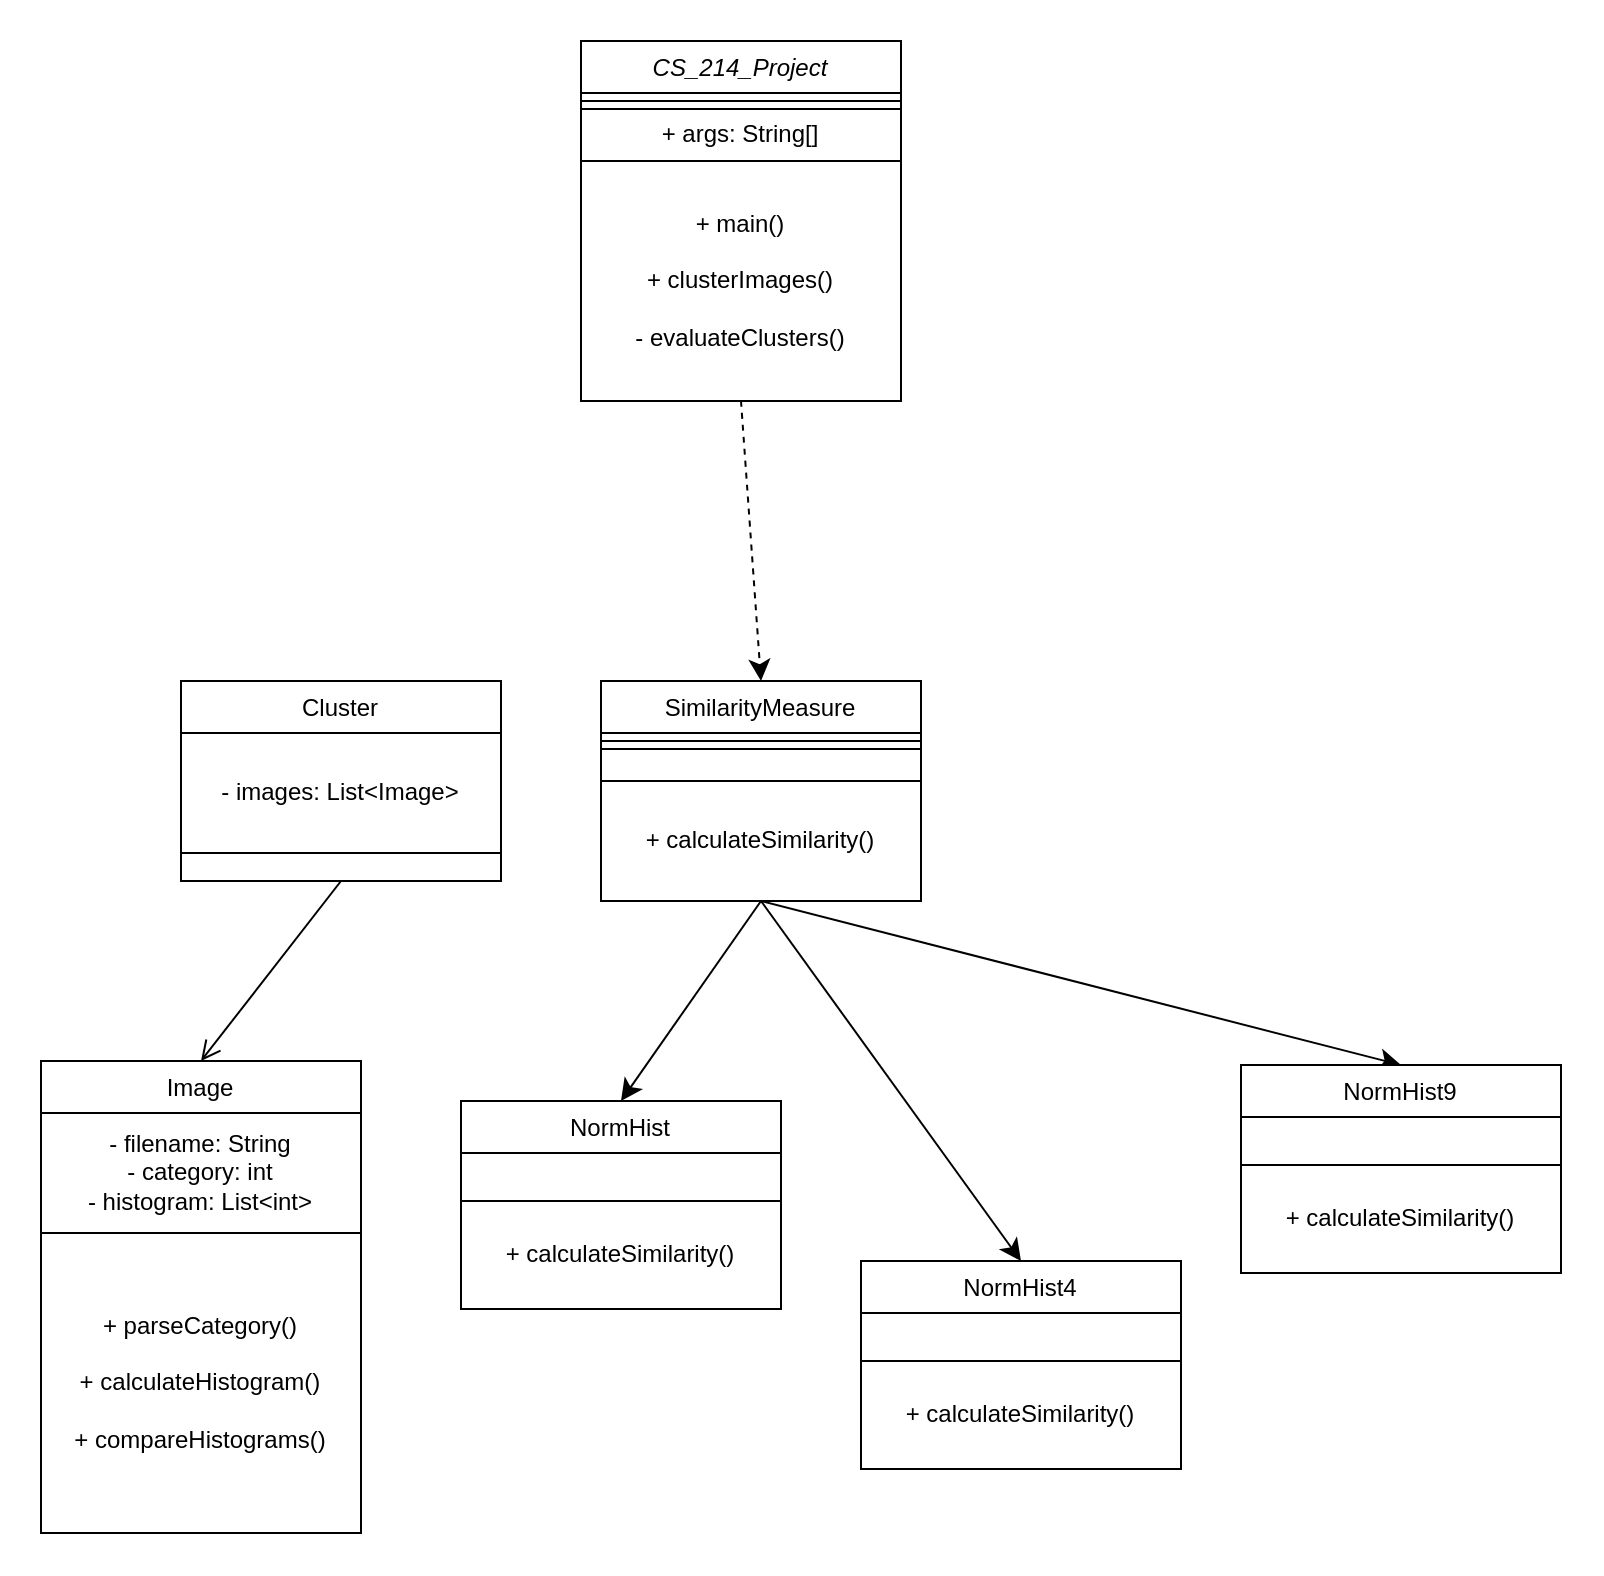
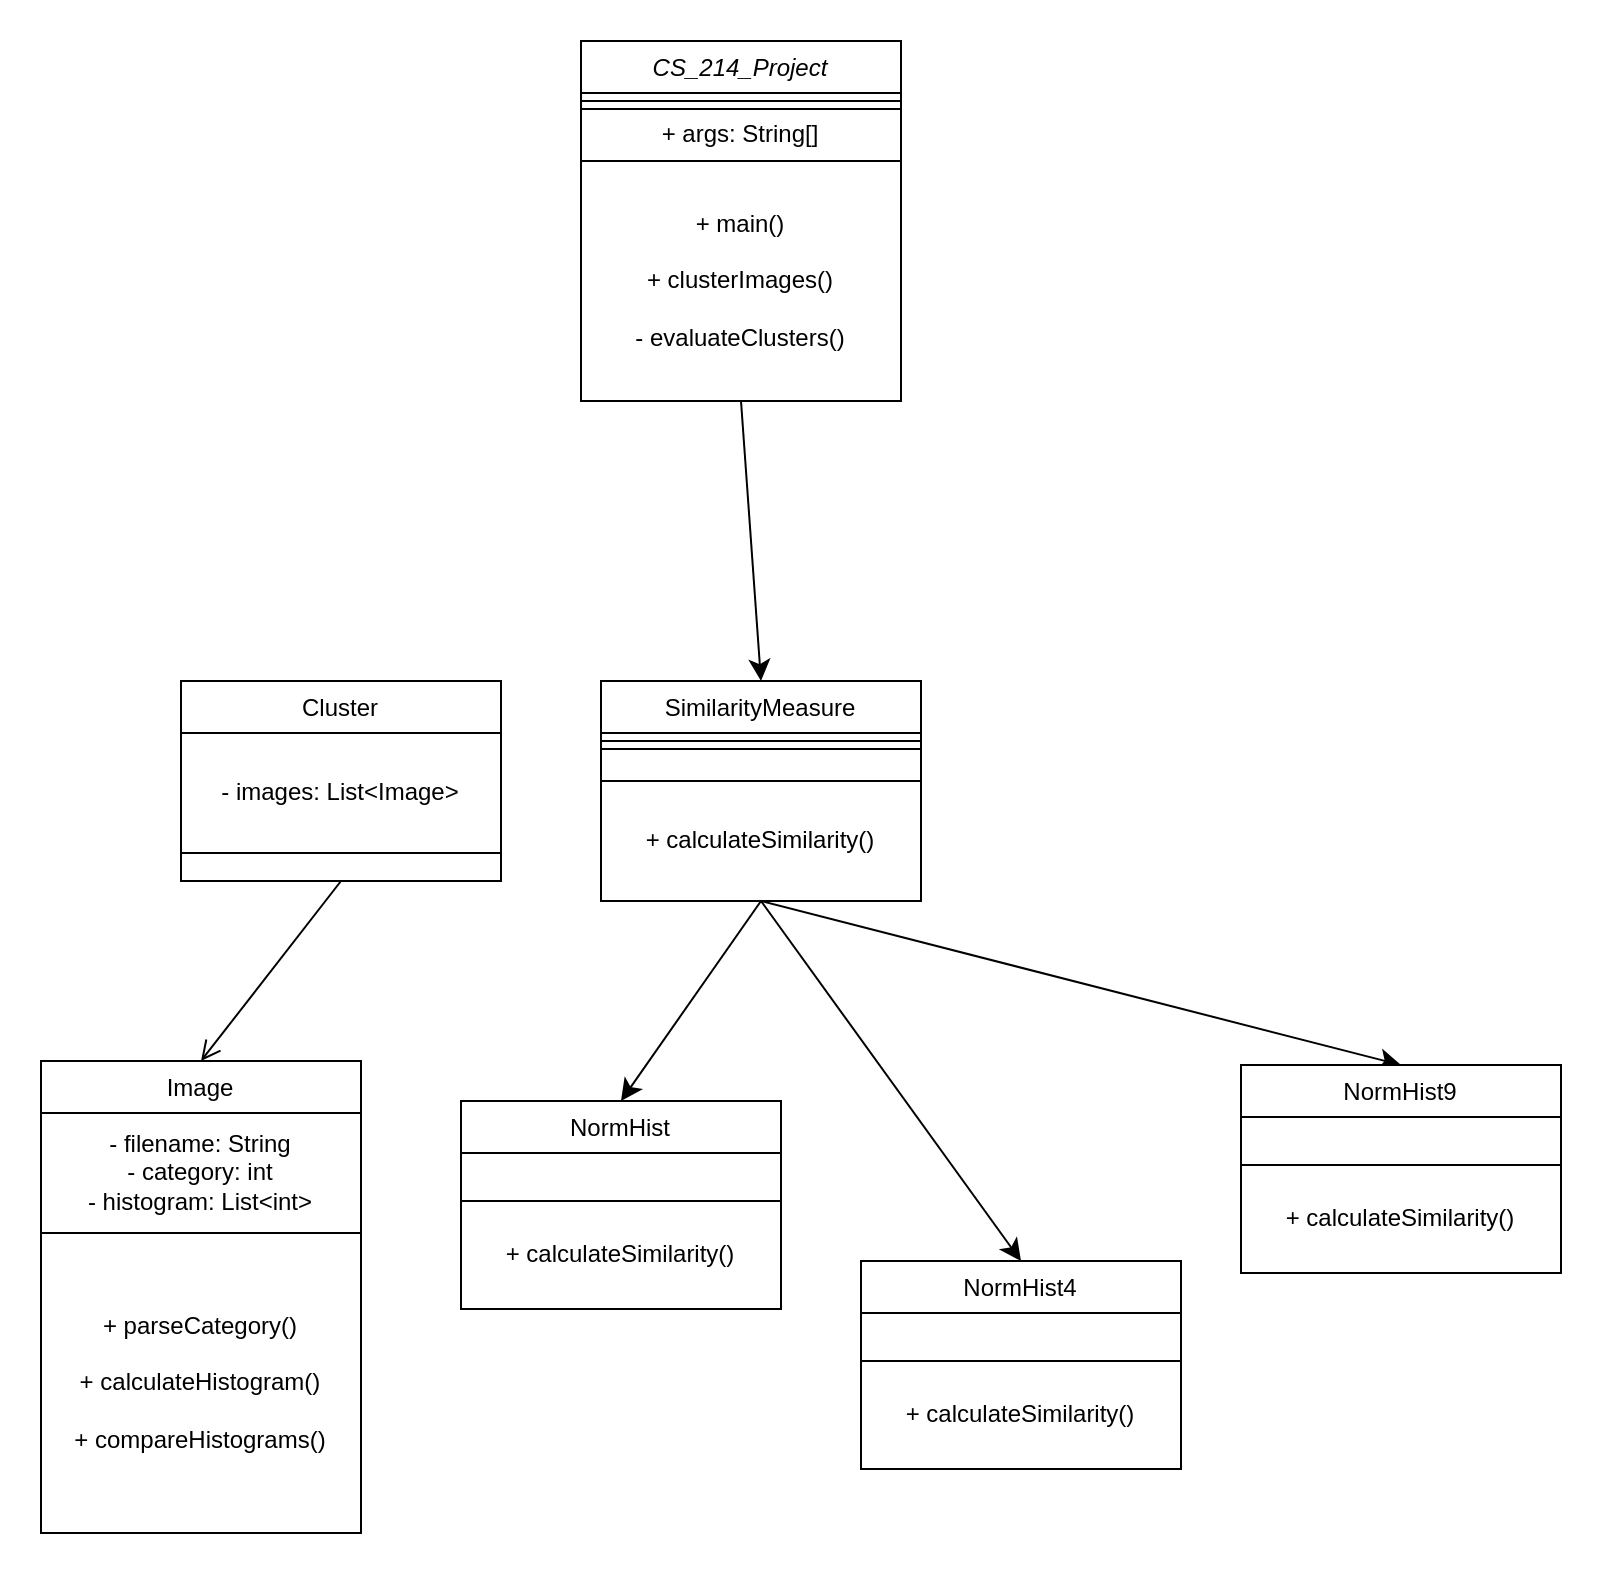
(751, 536) -> (751, 536)
